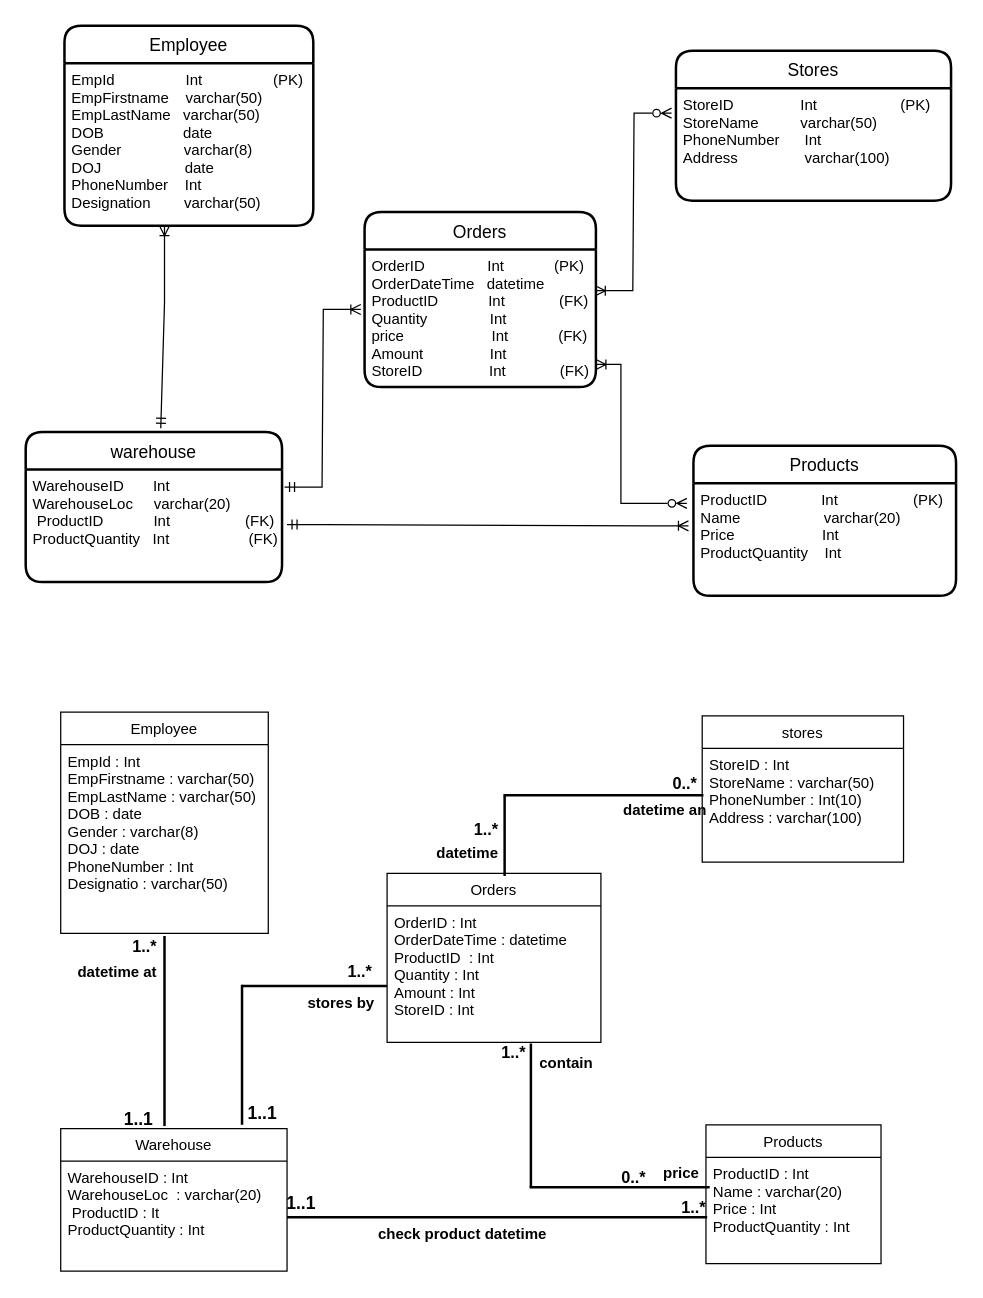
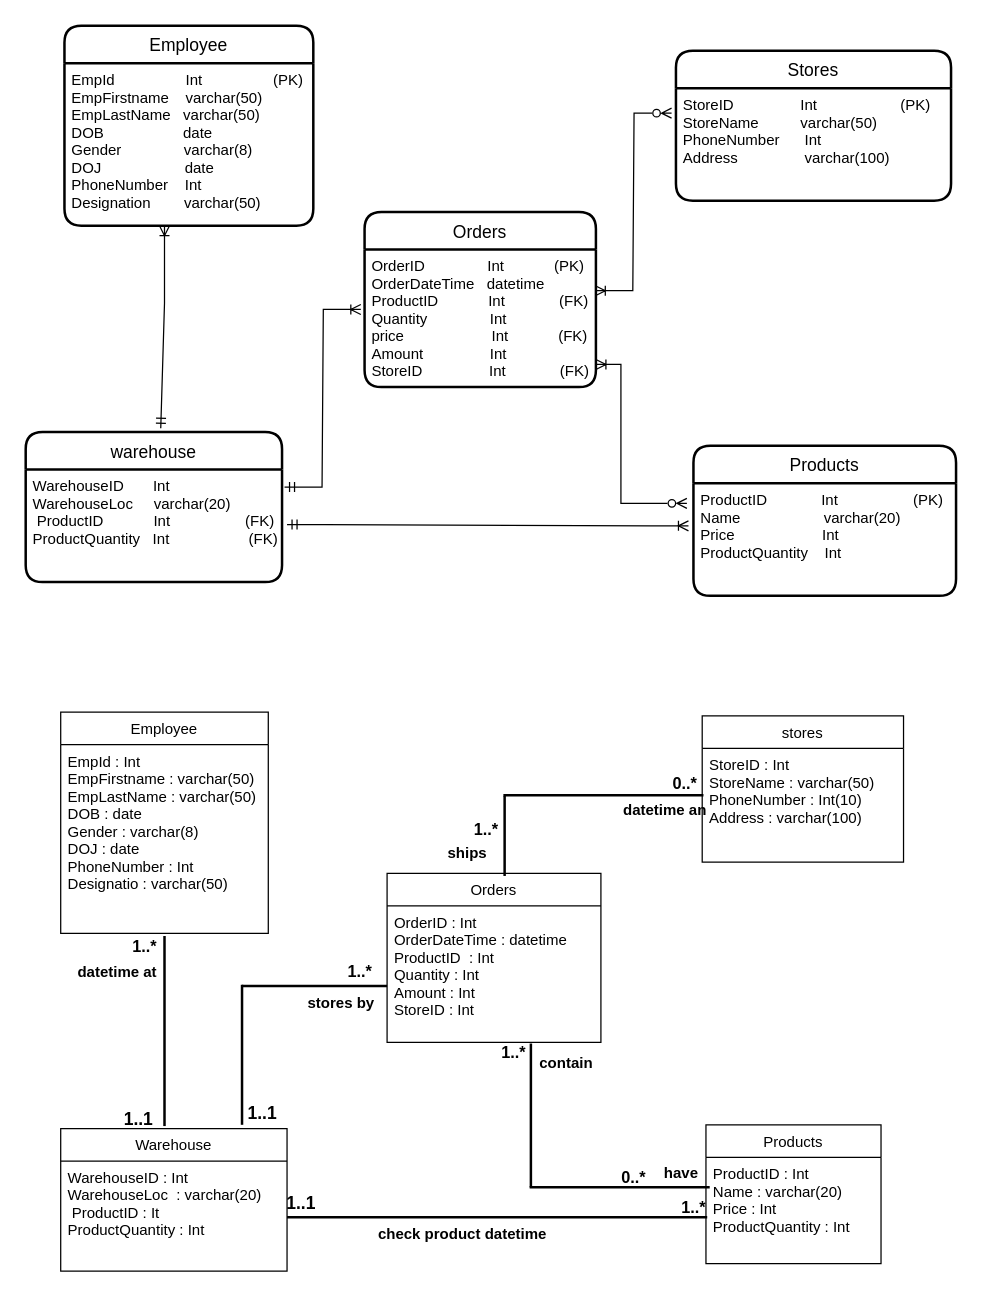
(468, 848) -> (468, 848)
(681, 1168) -> (681, 1168)
